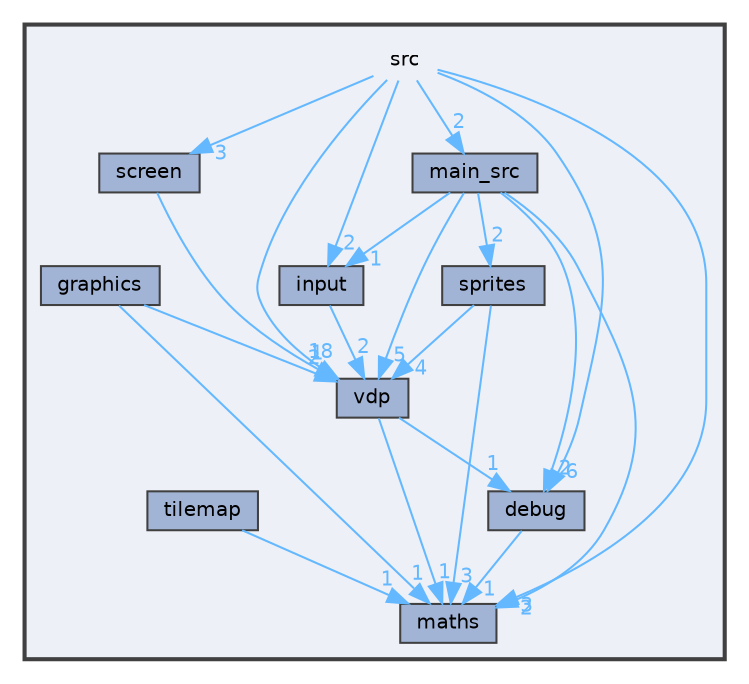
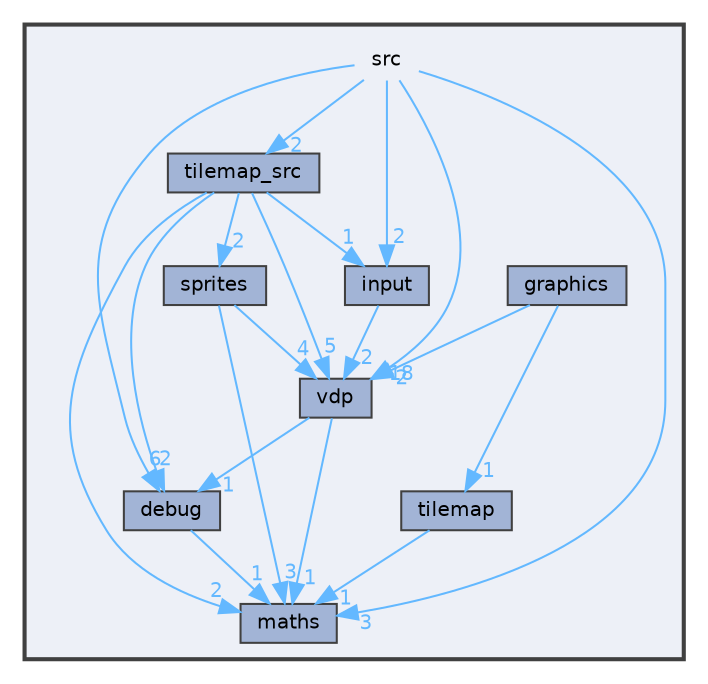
(149, 173) -> none
(475, 173) -> (244, 173)
(267, 447) -> (516, 389)
